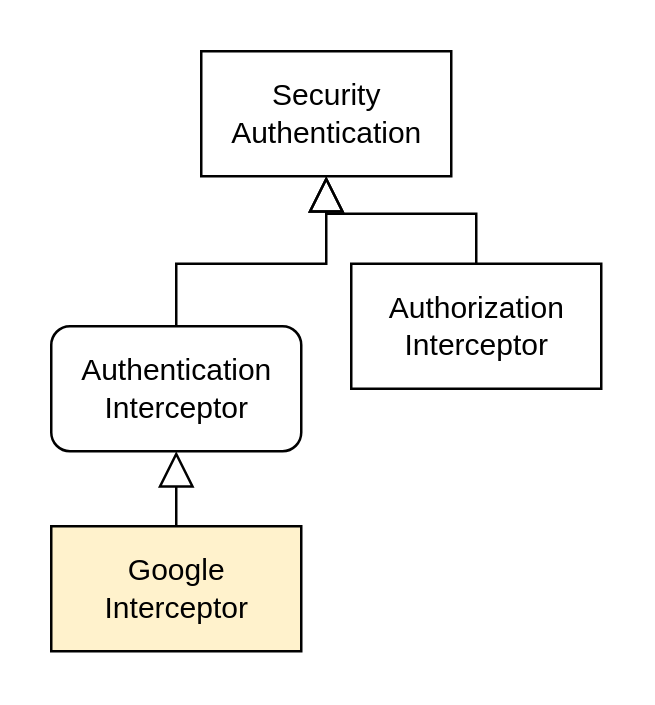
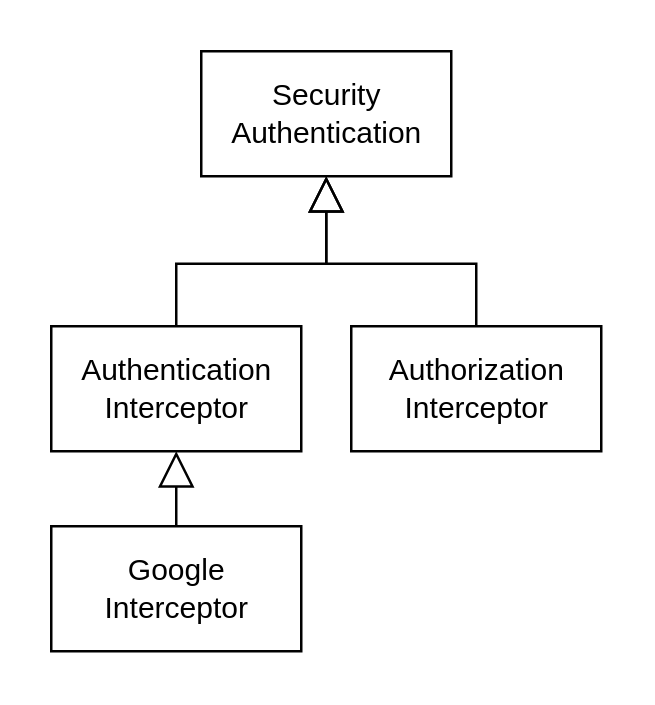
(476, 326) -> (476, 389)
(176, 389) -> (176, 389)
(176, 589) -> (176, 589)
